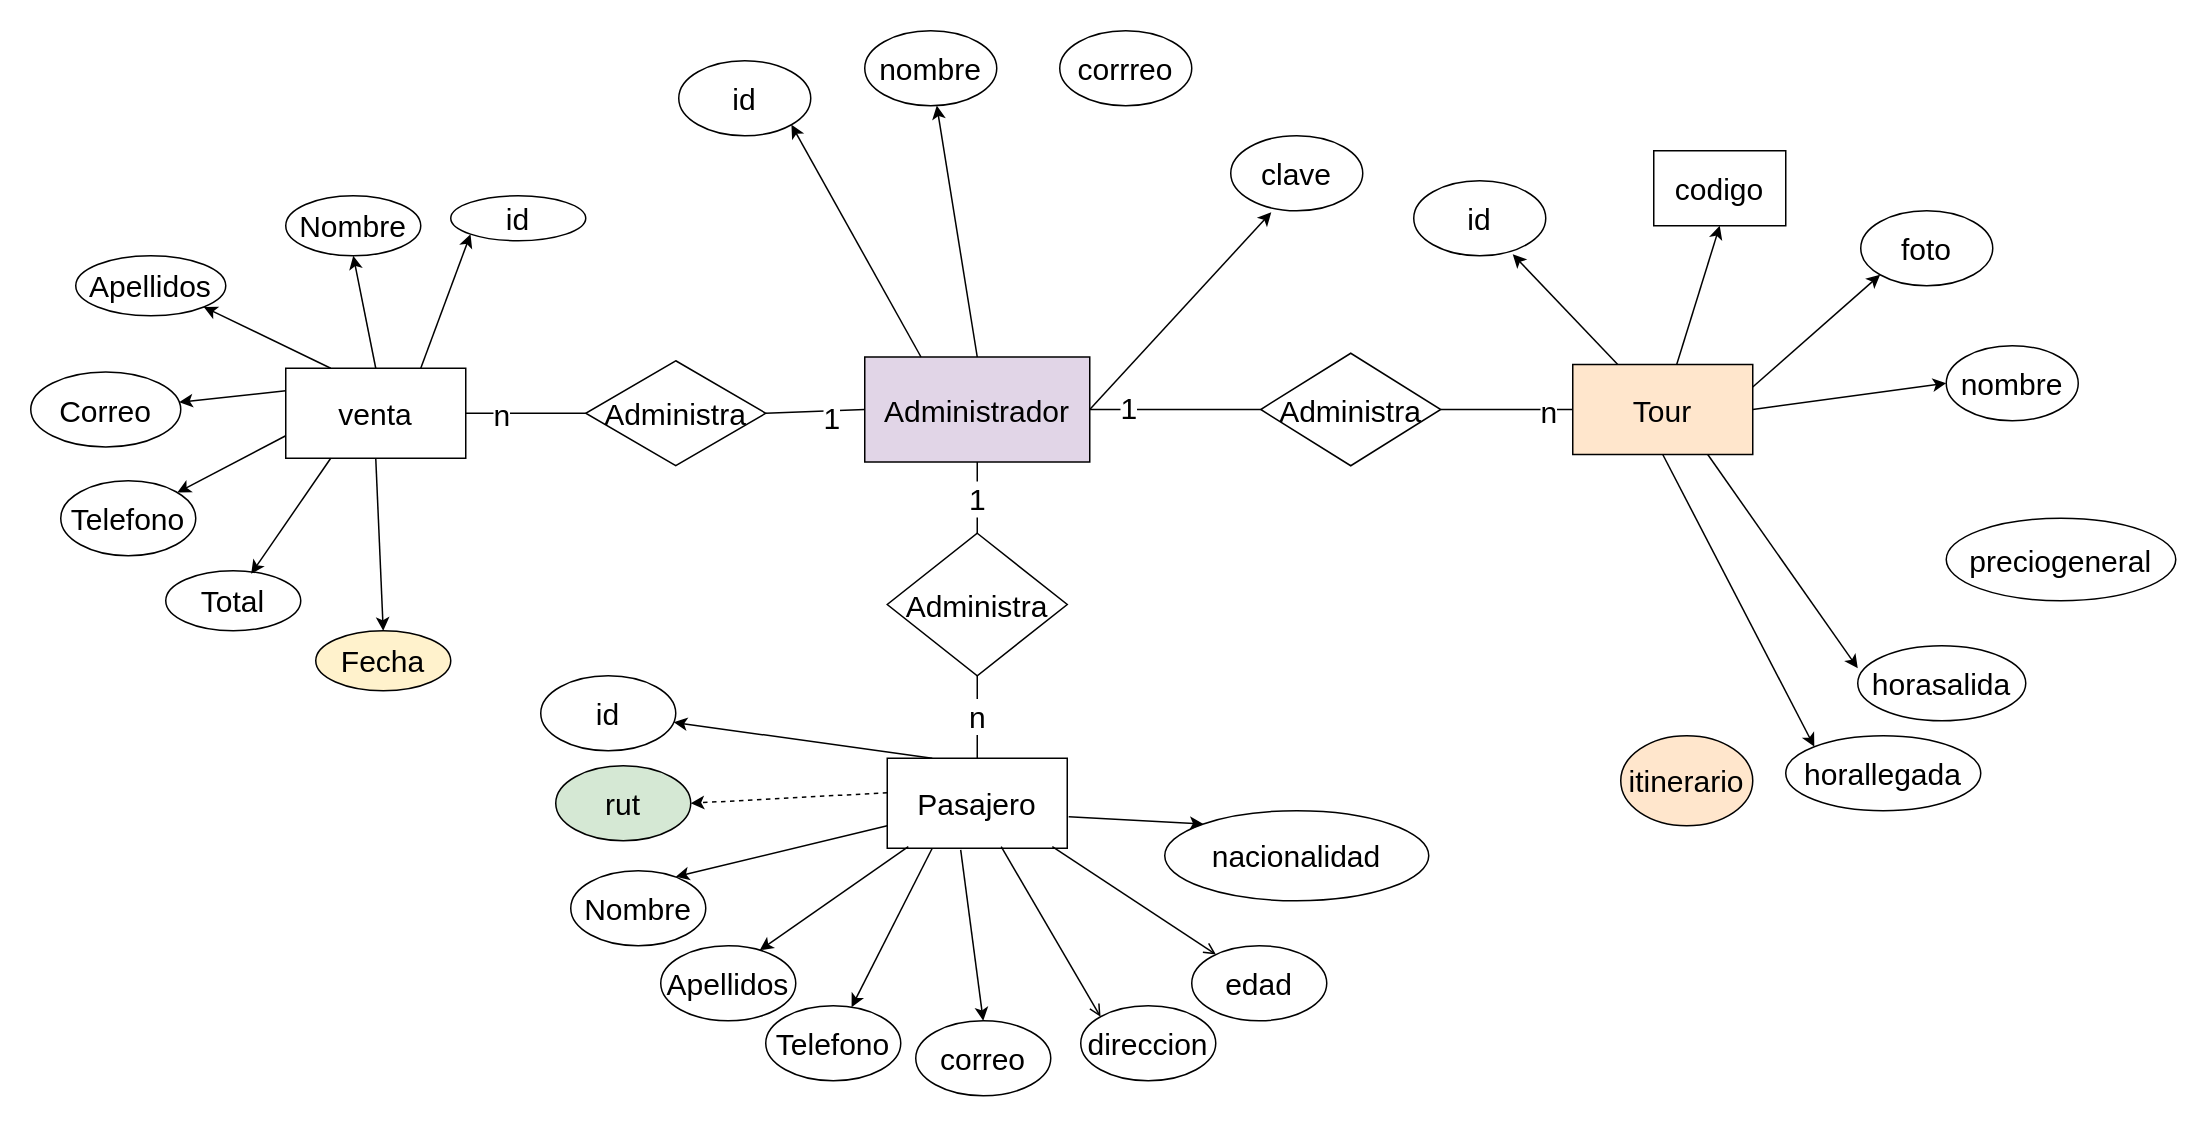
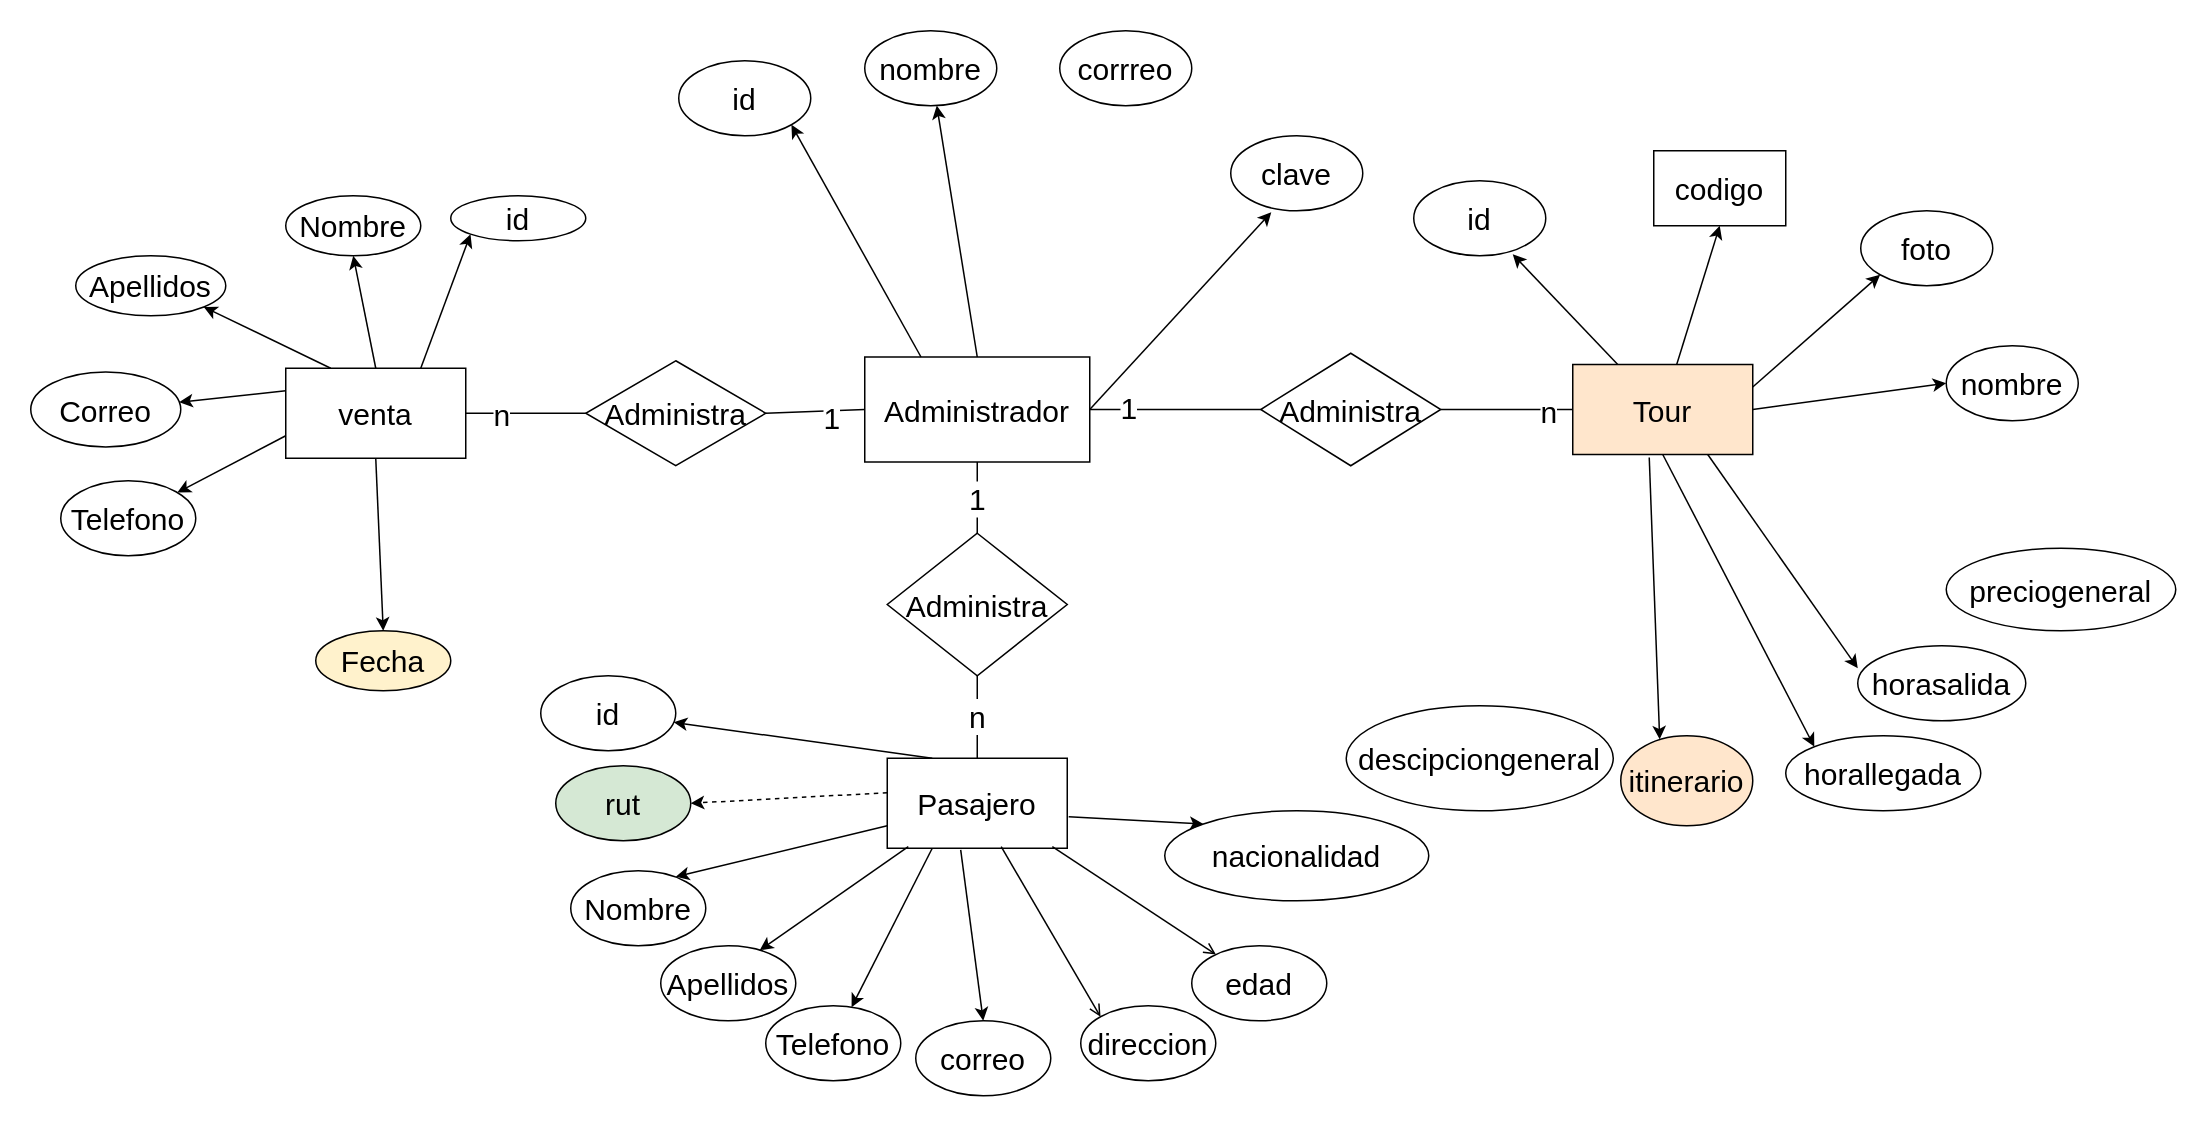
(977, 410) -> (977, 410)
(294, 512) -> none
(2061, 560) -> (2061, 590)
none -> (1654, 594)
(233, 601) -> none
none -> (1480, 758)
